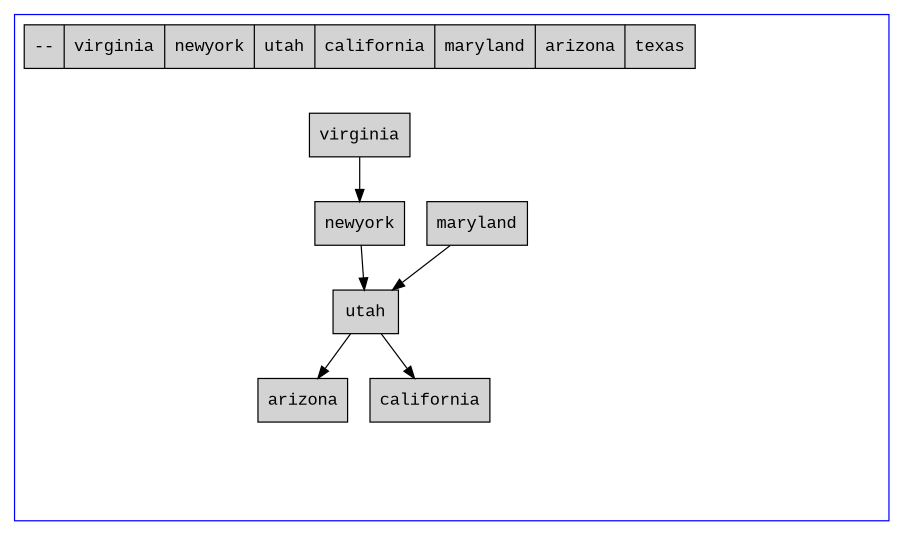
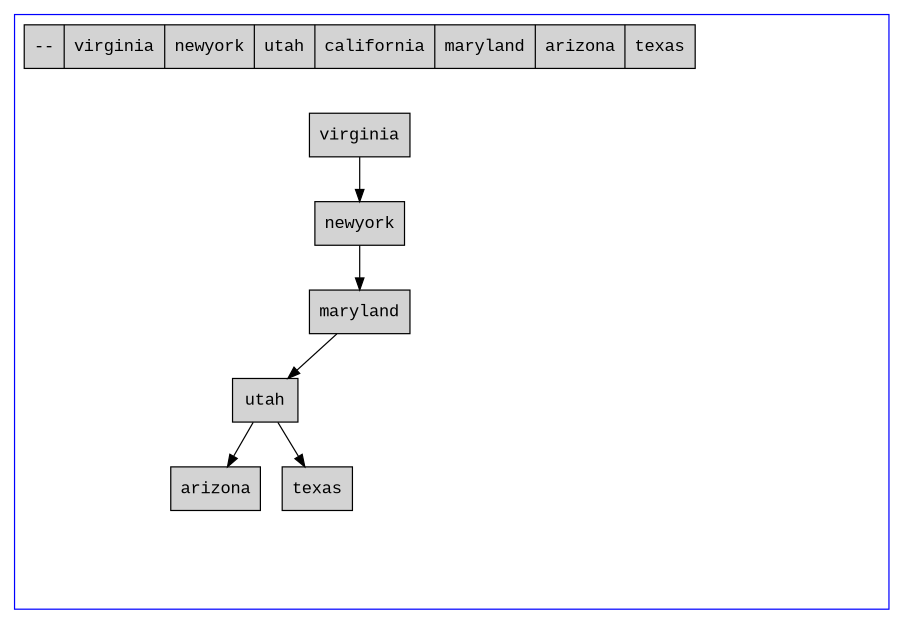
(362, 262) -> (360, 262)
(430, 400) -> (317, 489)
